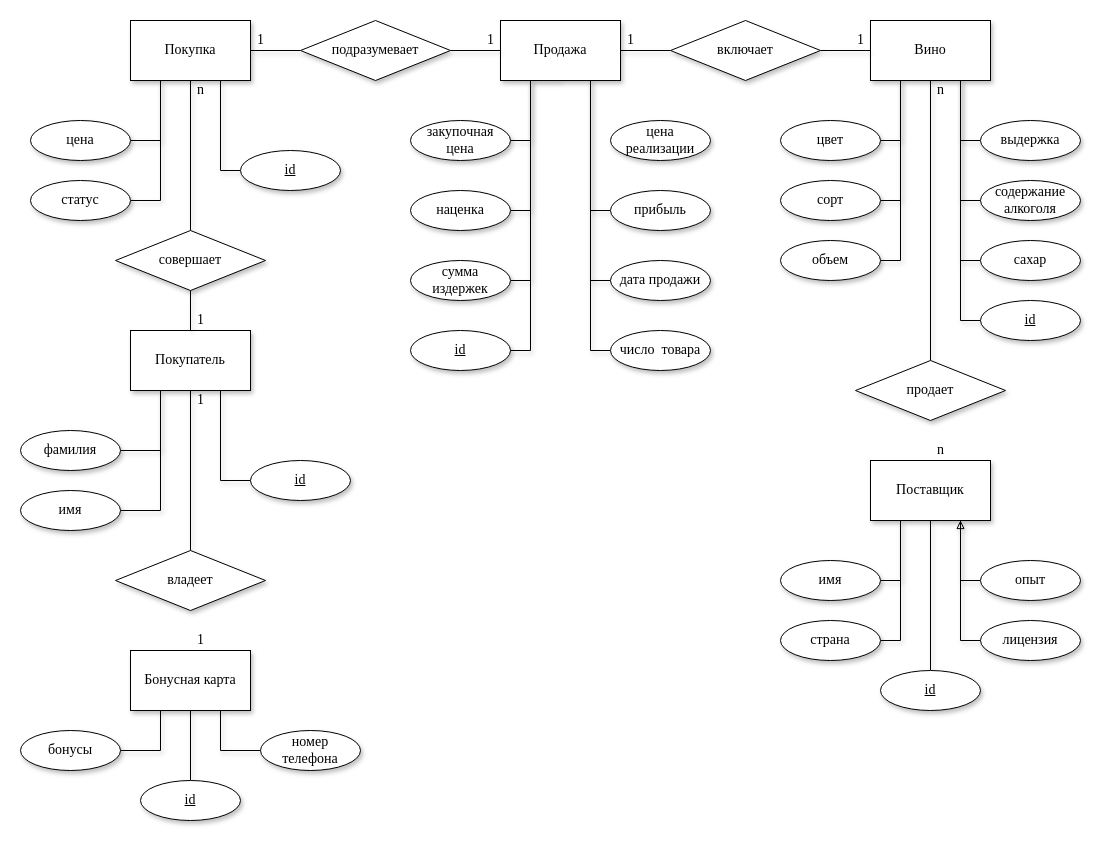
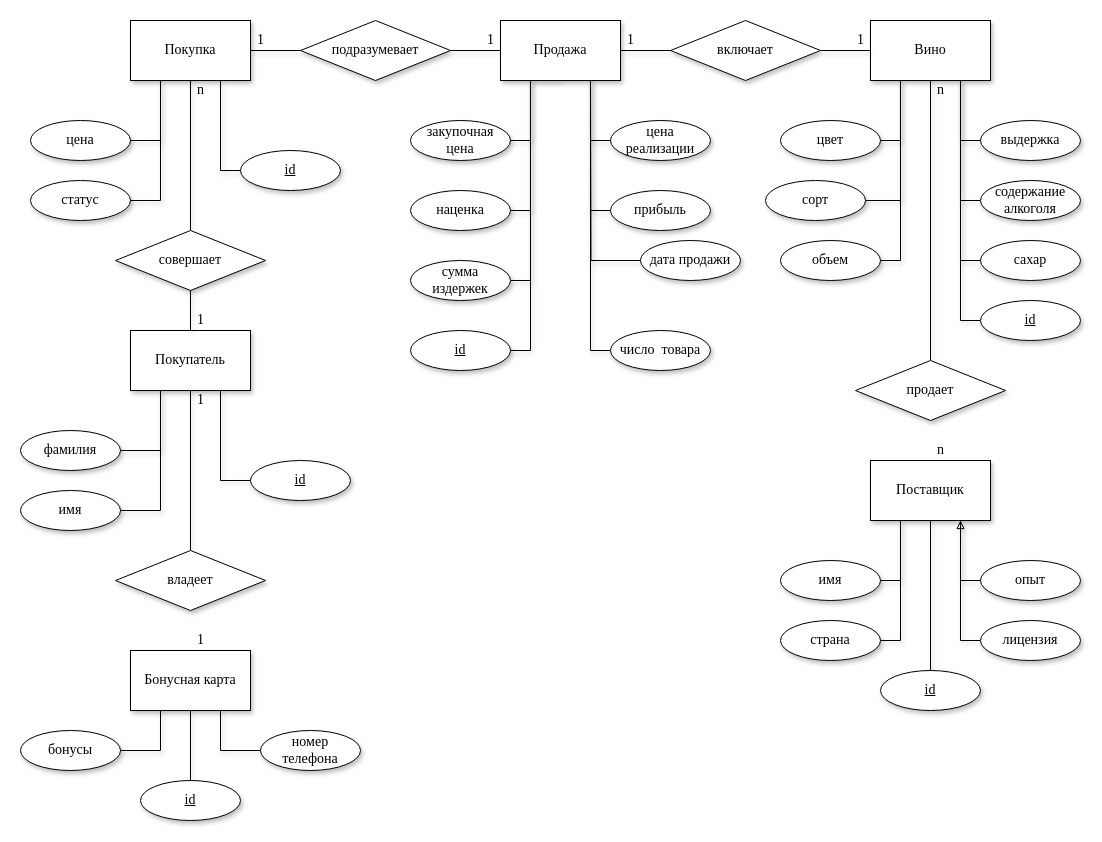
none -> (602, 141)
(831, 201) -> (816, 201)
(661, 281) -> (691, 261)
